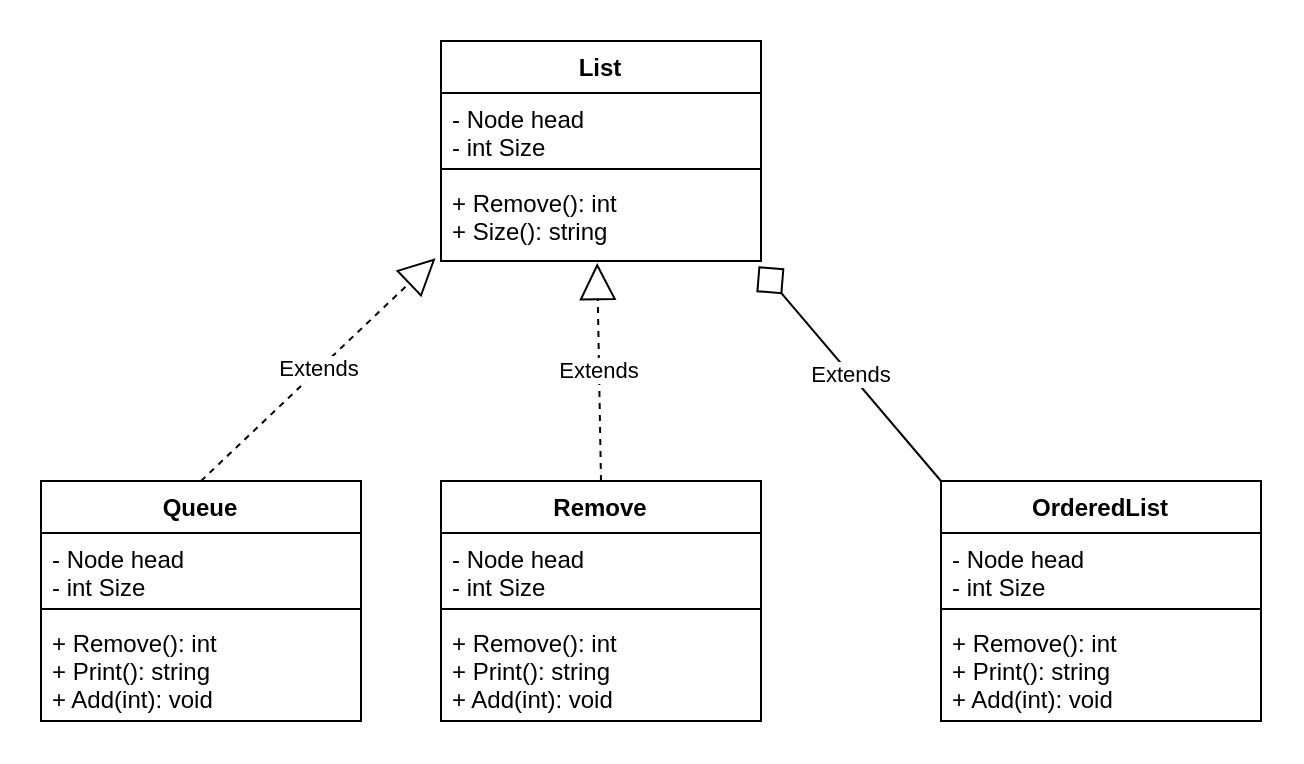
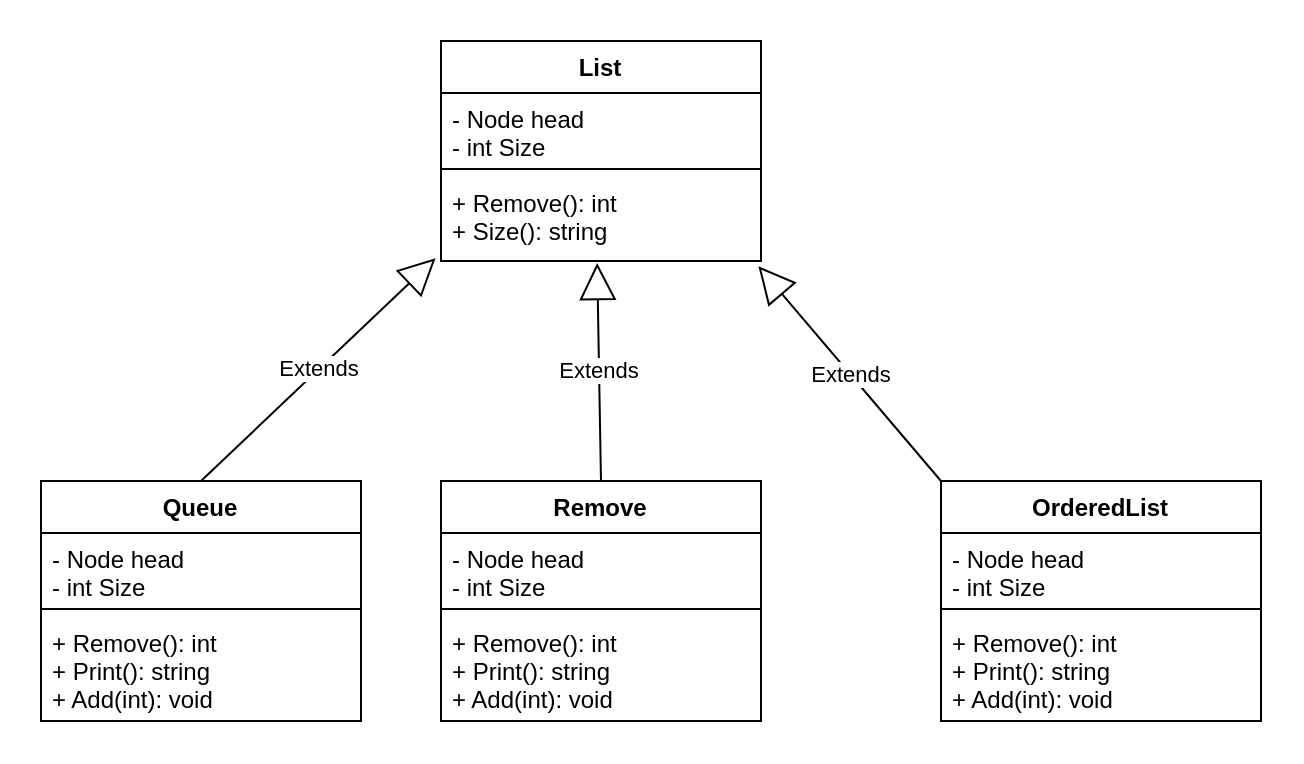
(783, 295) -> (783, 295)
(255, 430) -> (255, 430)
(600, 431) -> (600, 431)
